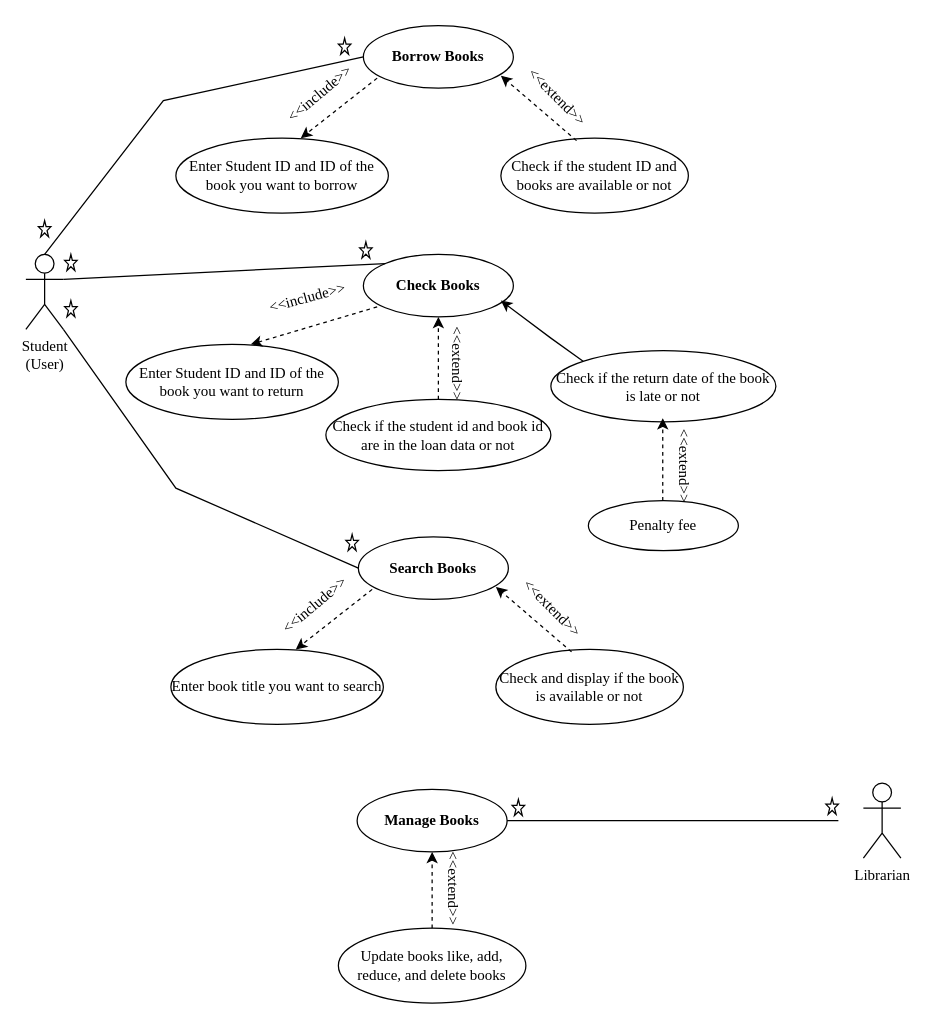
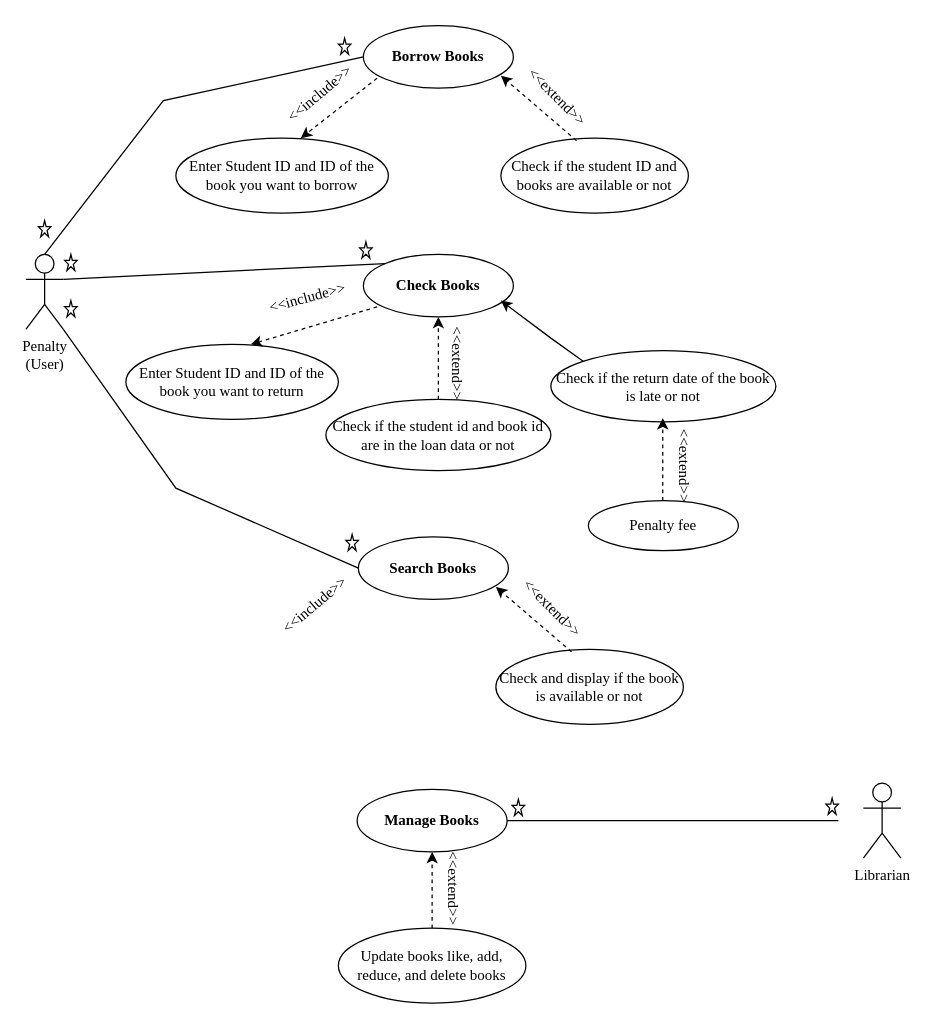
(45, 356) -> (45, 356)
(337, 617) -> none
(277, 687) -> none
